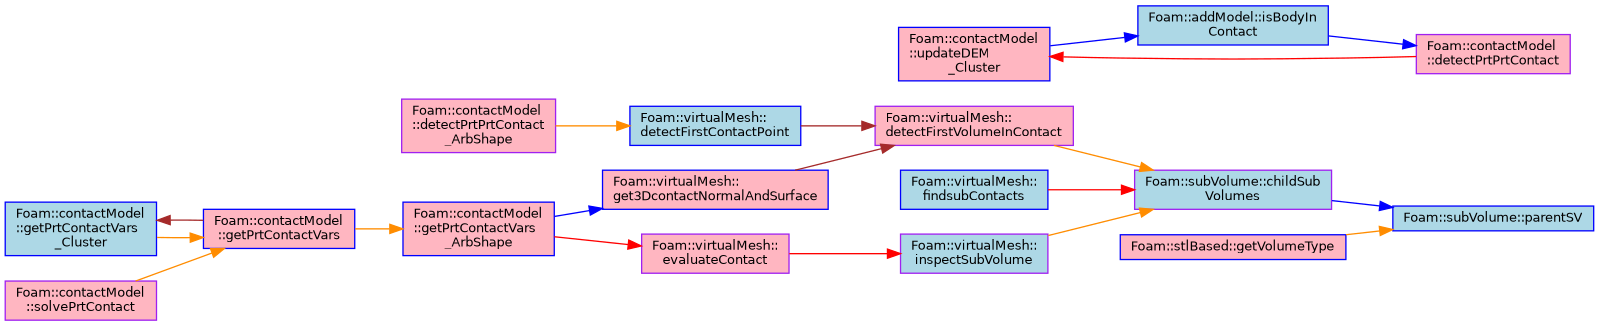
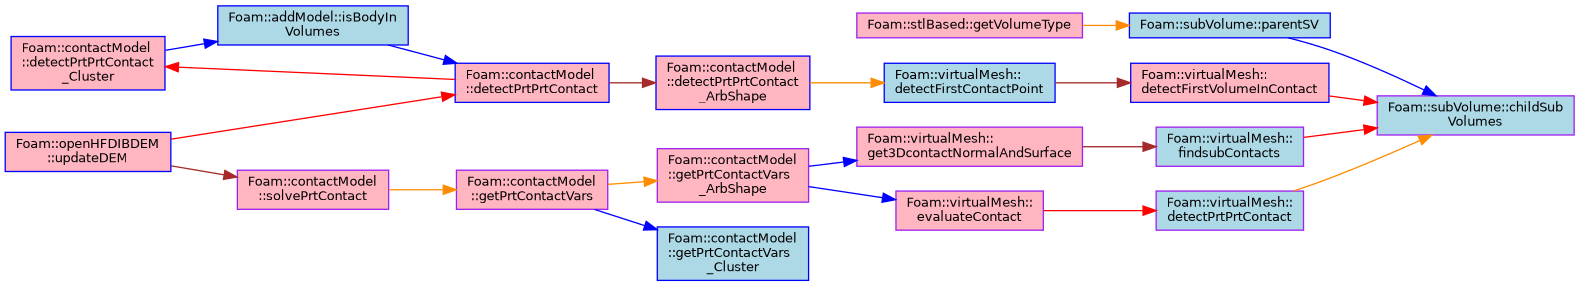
(1233, 25) -> (313, 25)
(974, 54) -> (88, 63)
(1493, 54) -> (532, 83)
none -> (626, 83)
(479, 126) -> (733, 83)
(974, 126) -> (1230, 83)
none -> (88, 152)
(1097, 156) -> (1346, 98)
(838, 159) -> (1113, 147)
(715, 190) -> (970, 147)
(974, 190) -> (1230, 147)
(1356, 203) -> (1357, 60)
(187, 220) -> (620, 218)
(279, 229) -> (532, 190)
(479, 229) -> (733, 175)
(174, 238) -> none
(591, 241) -> (845, 192)
(1233, 247) -> (970, 25)
(974, 254) -> (1230, 211)
